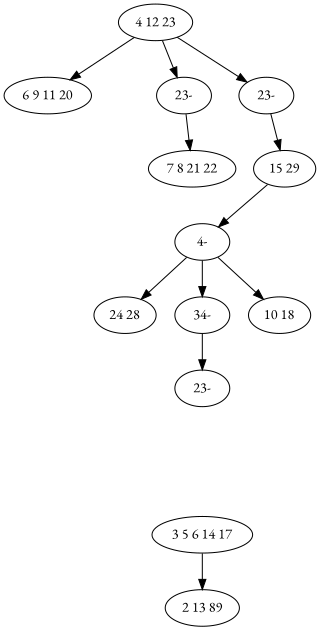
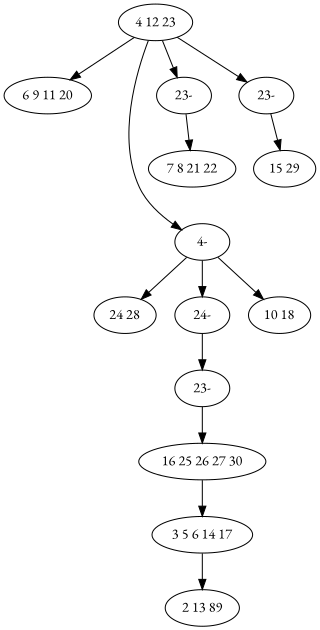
(247, 202) -> (129, 139)
(202, 315) -> (202, 315)
none -> (202, 462)
